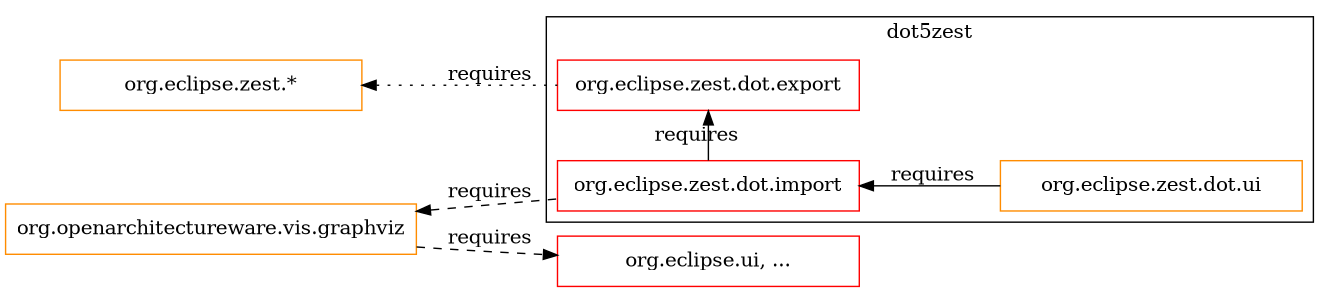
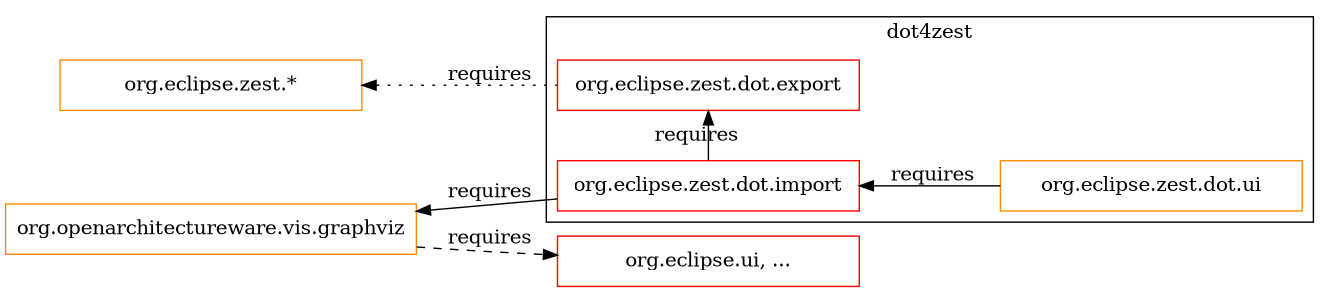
(930, 33) -> (930, 33)
(494, 204) -> (494, 204)
